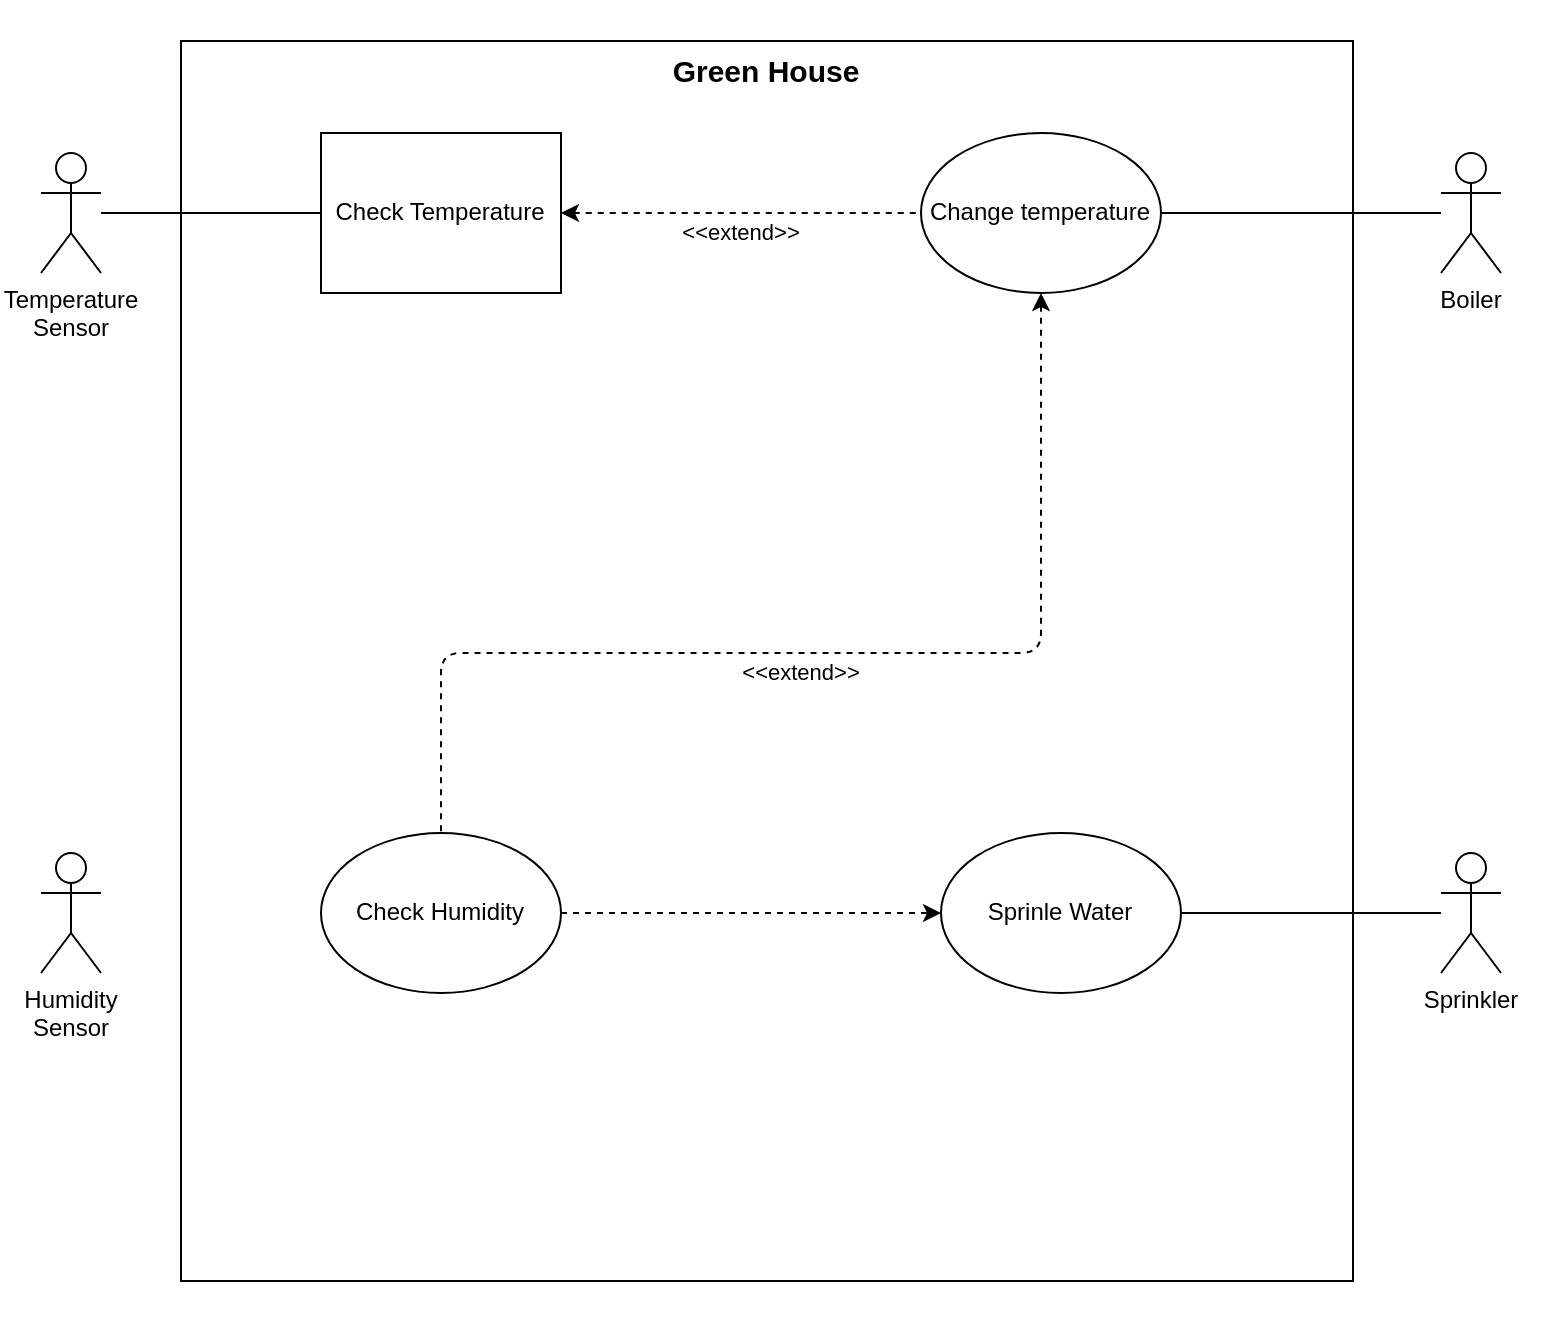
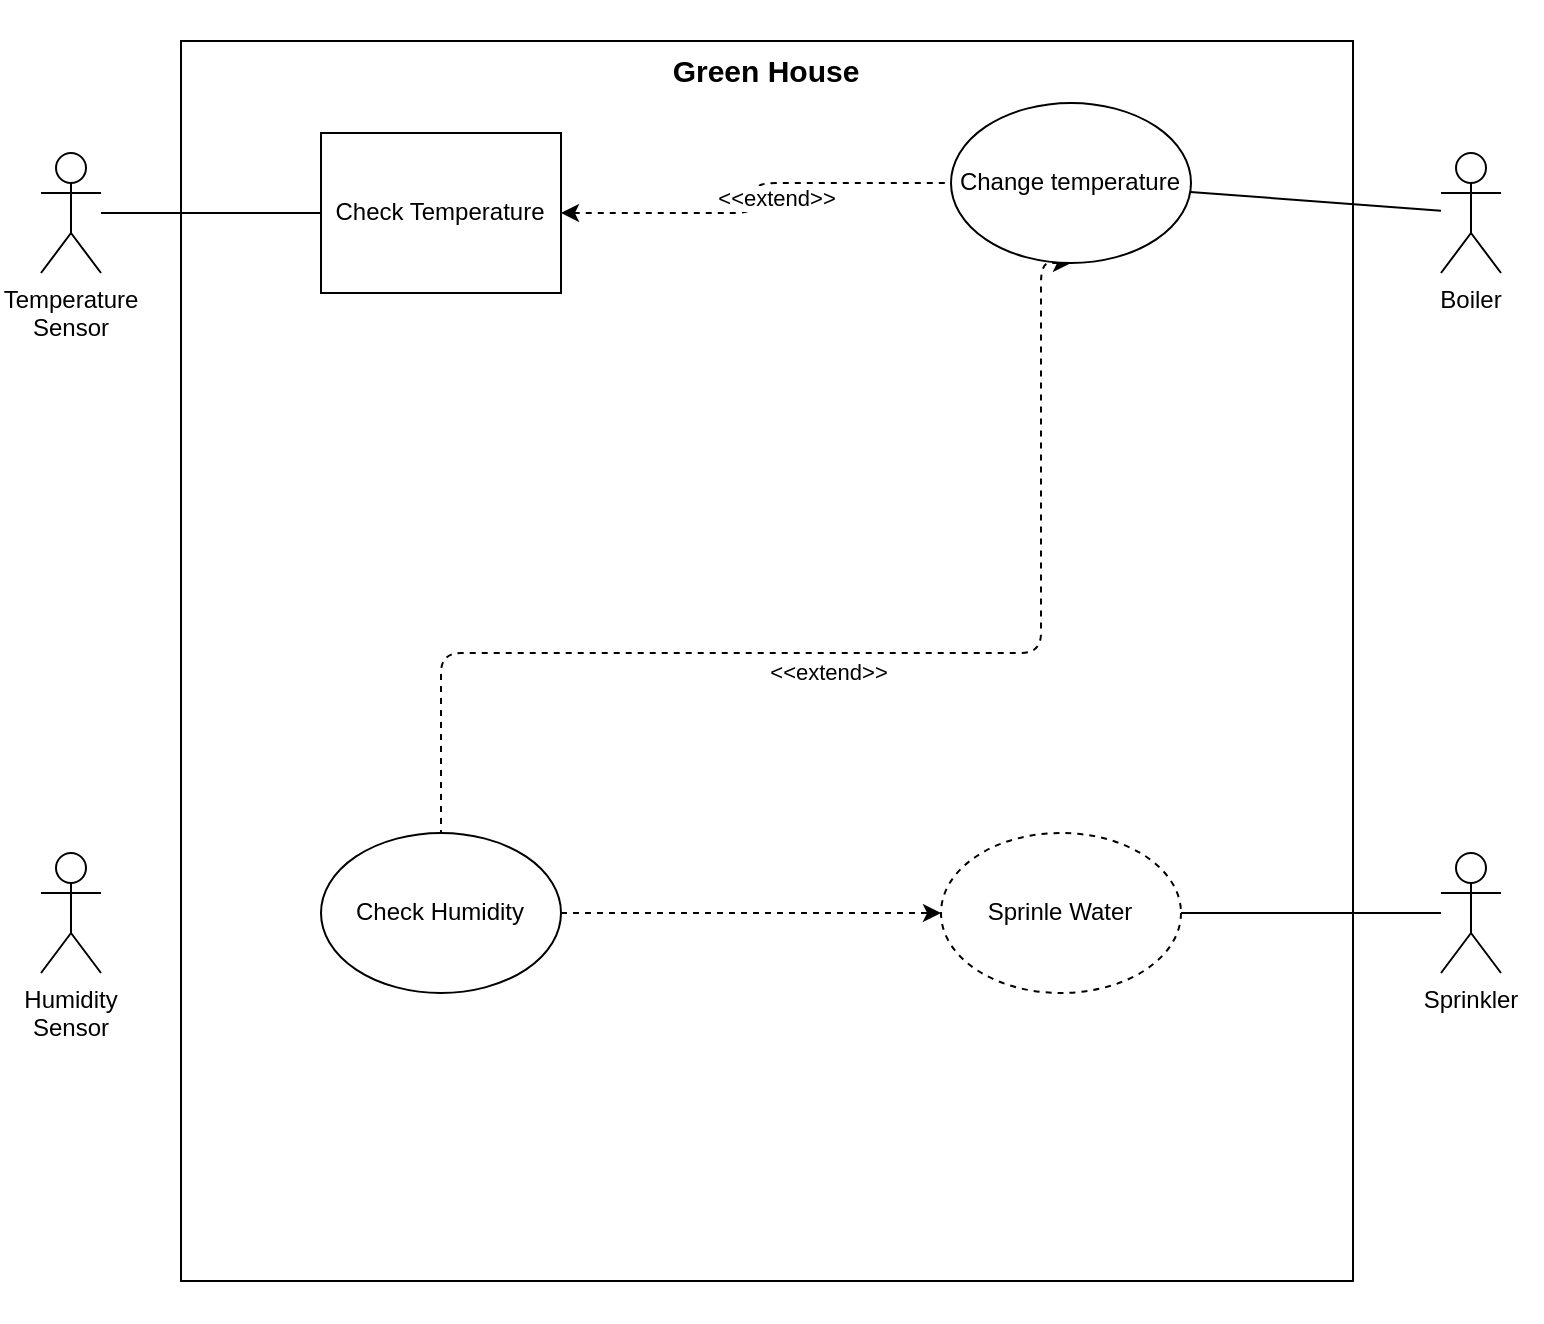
(1041, 213) -> (1071, 183)
(1061, 913) -> (1061, 913)
